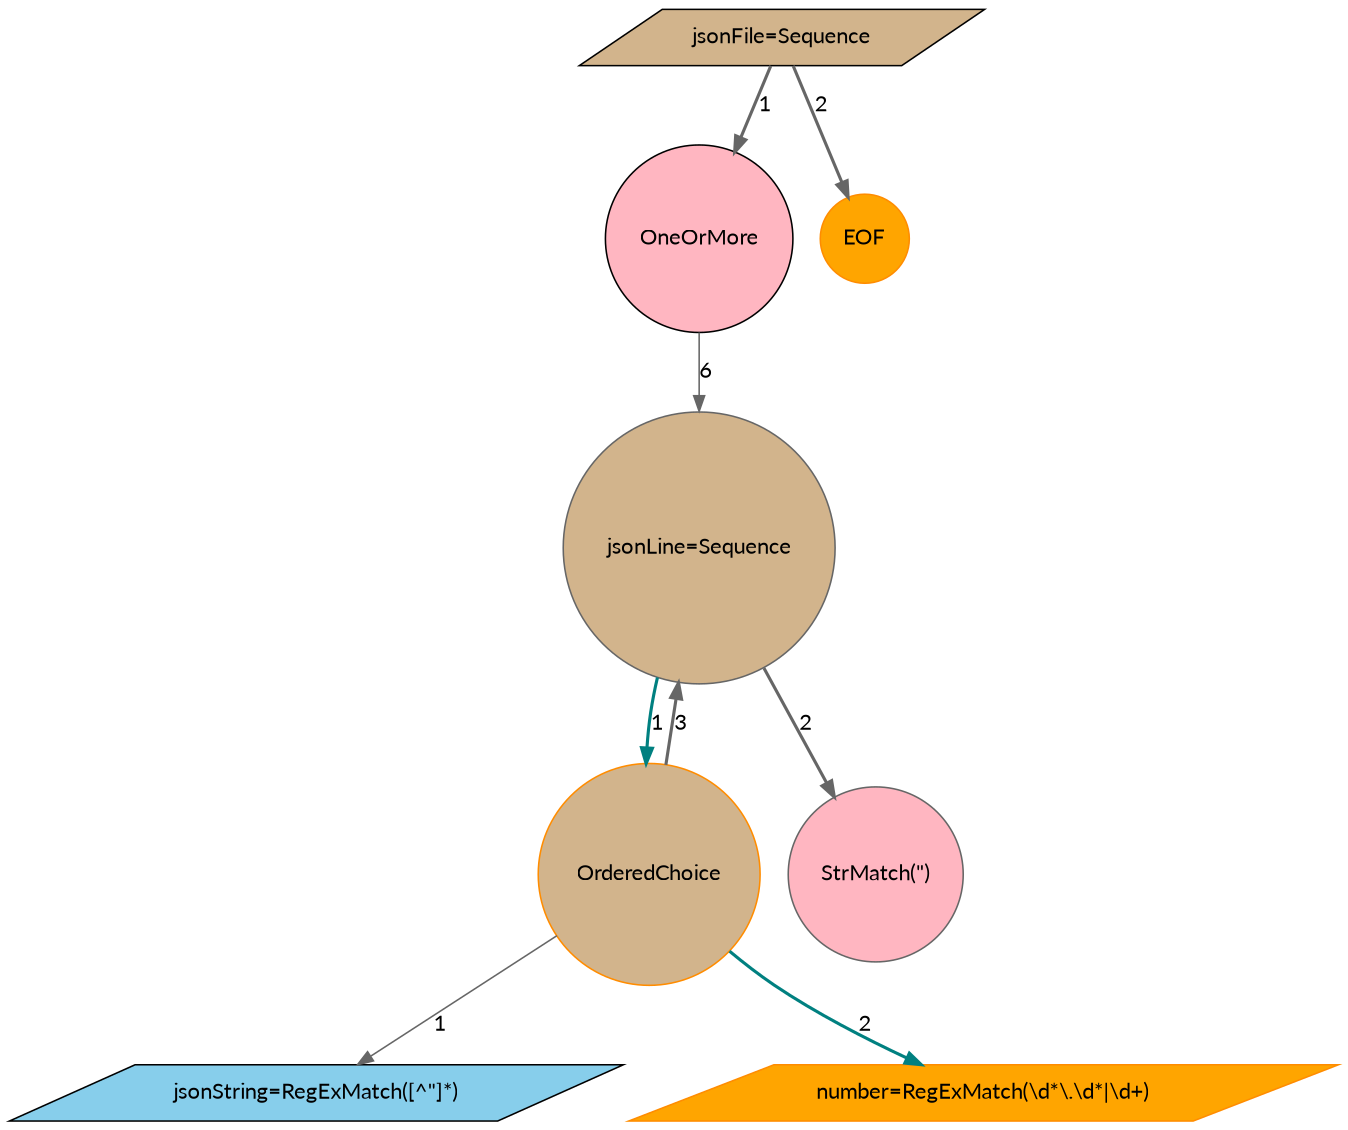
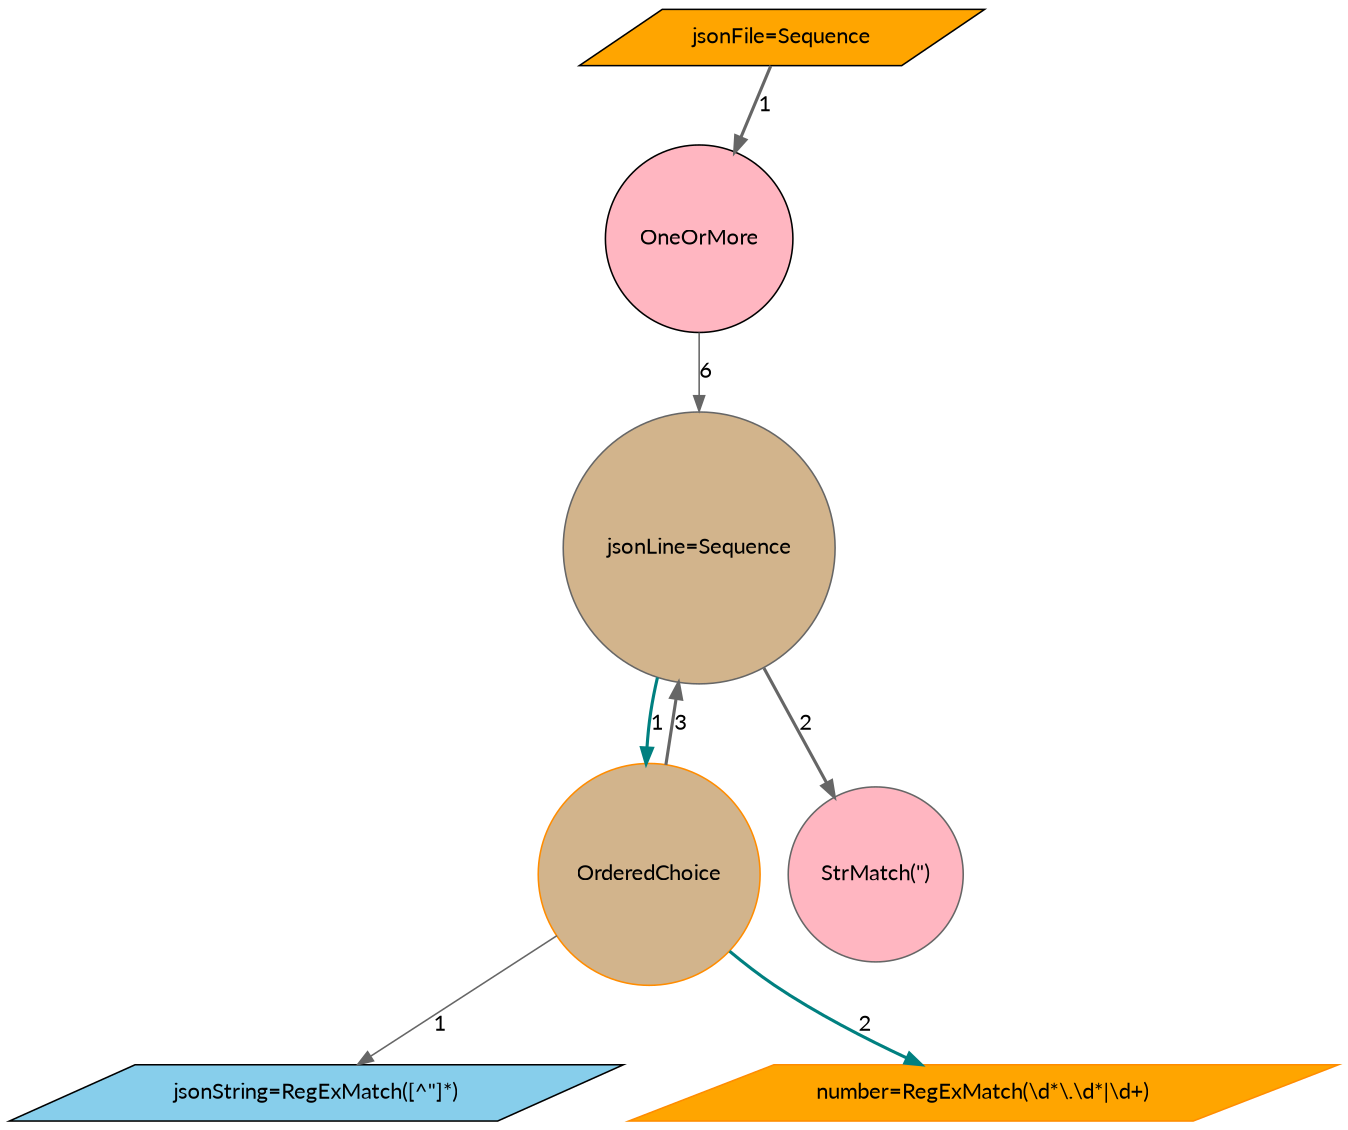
(782, 38) -> (782, 38)
(865, 239) -> none
